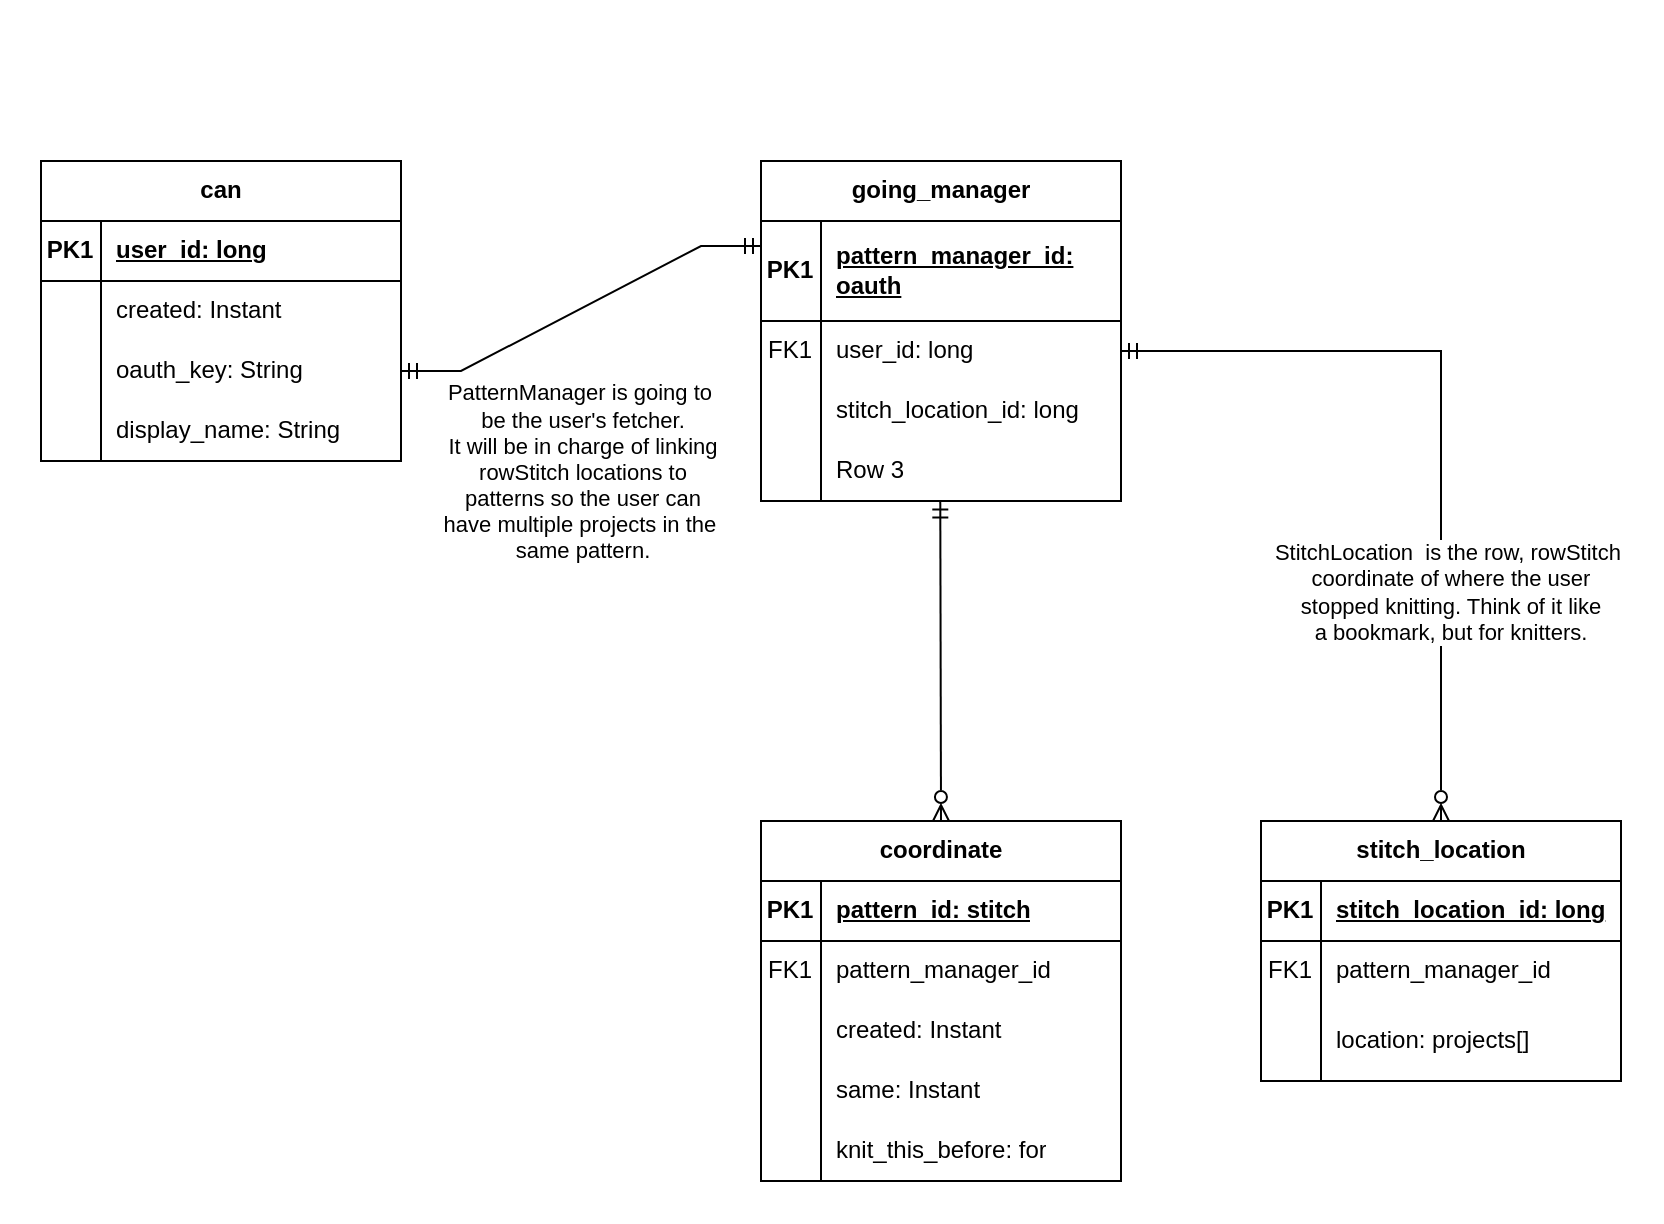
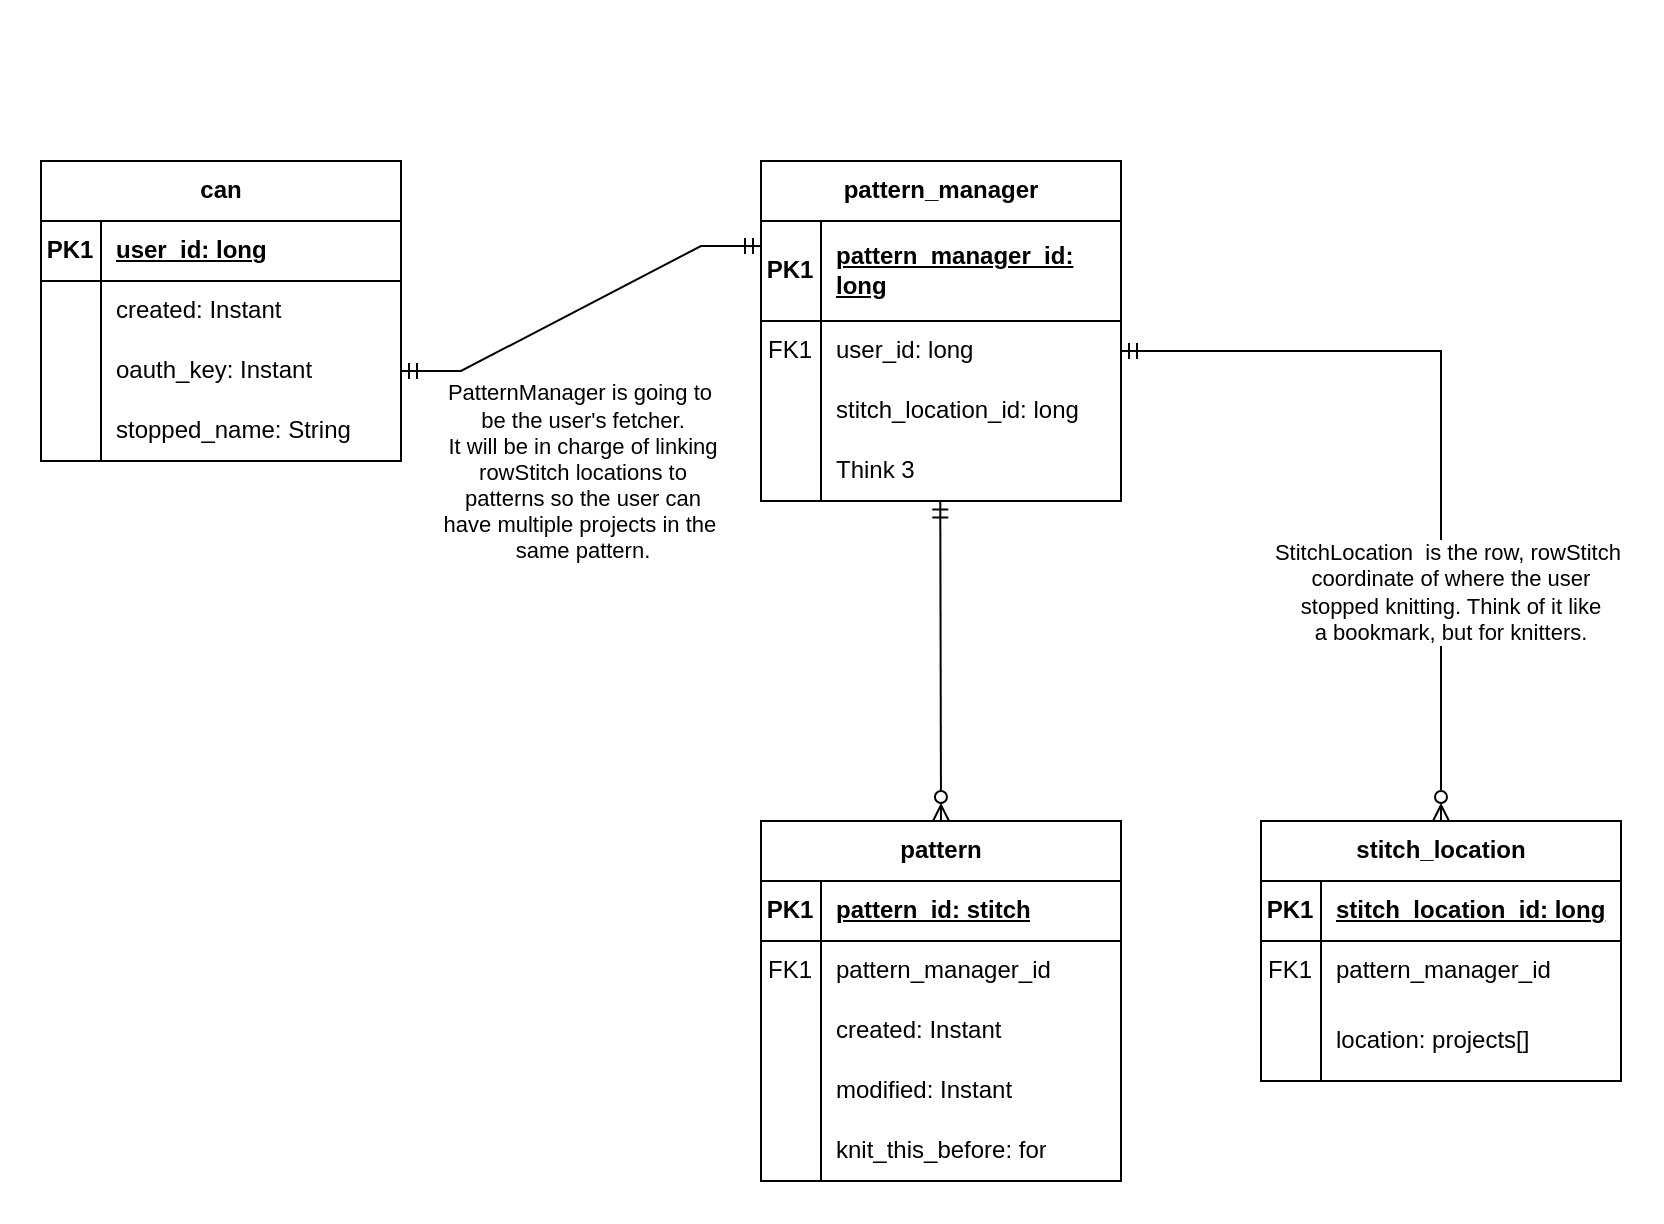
(942, 191) -> (942, 191)
(979, 271) -> (979, 271)
(222, 371) -> (232, 371)
(236, 431) -> (242, 431)
(867, 471) -> (878, 471)
(942, 851) -> (942, 851)
(918, 1091) -> (939, 1091)
